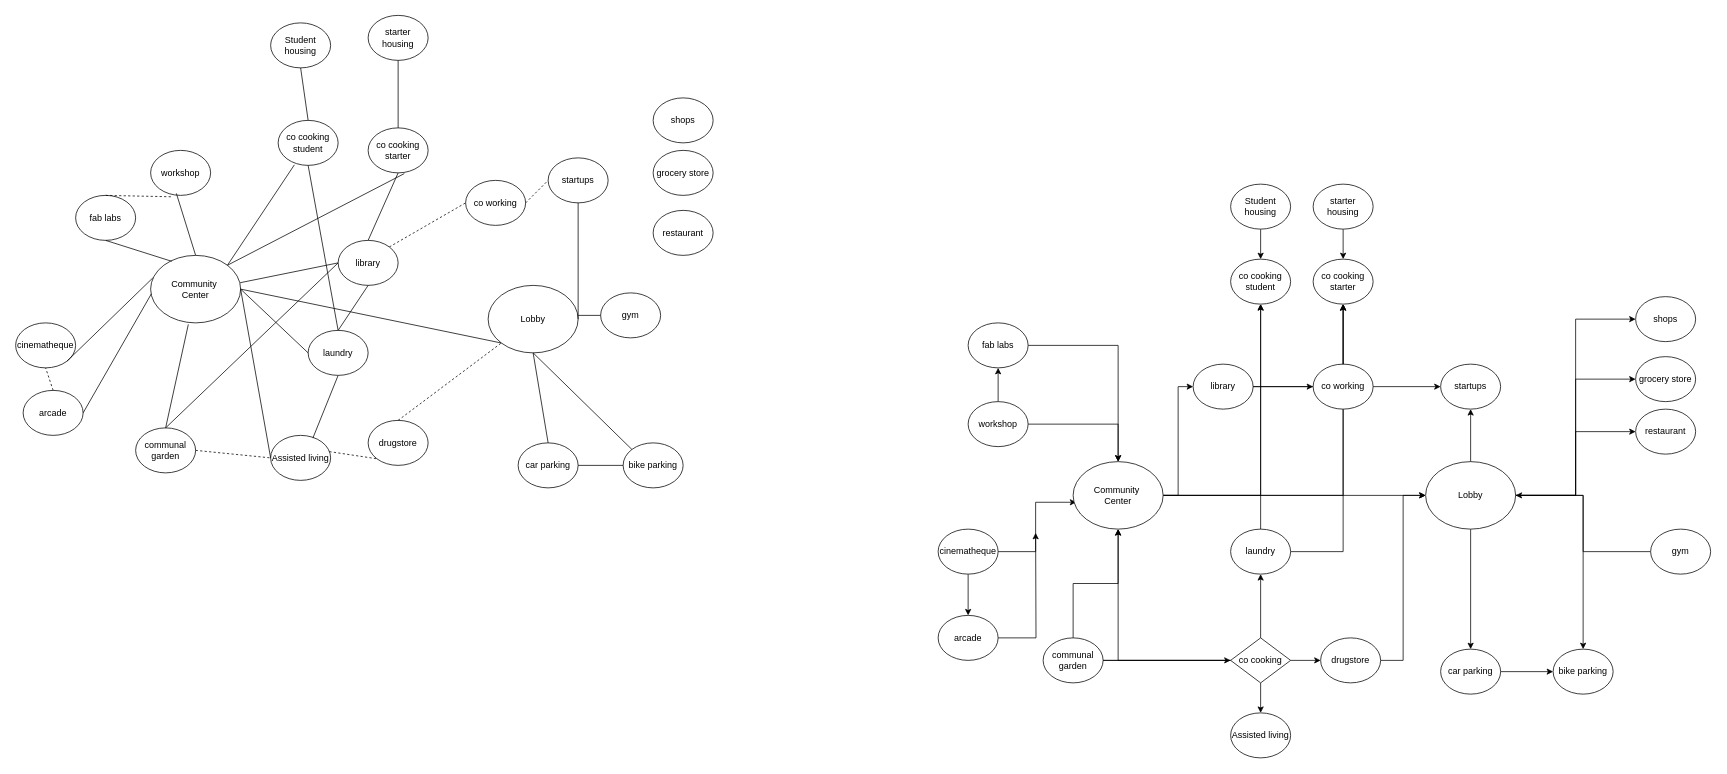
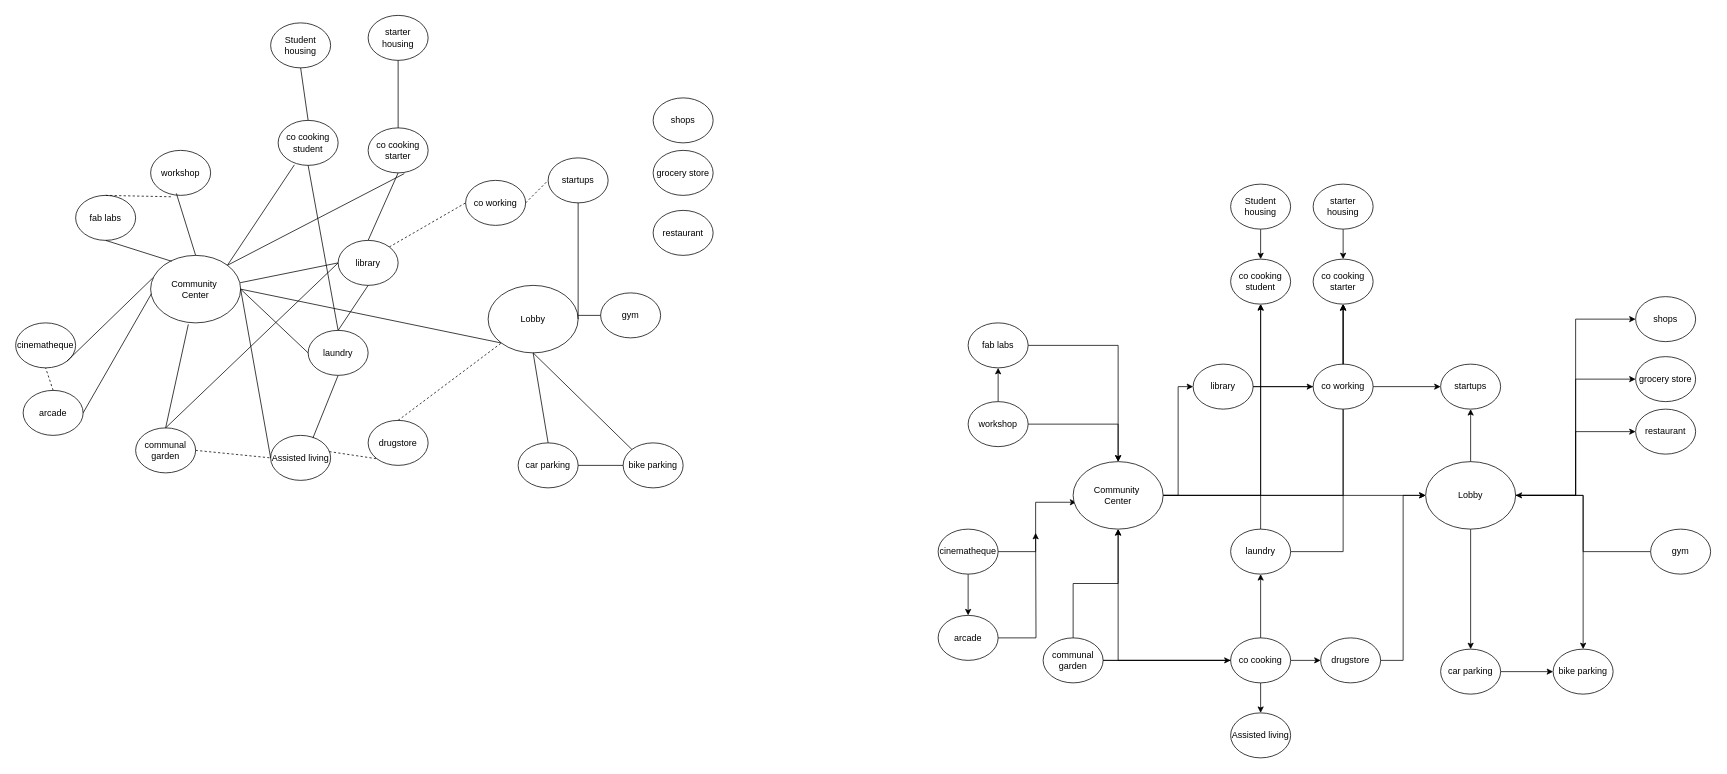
(1260, 660) -> (1260, 660)
